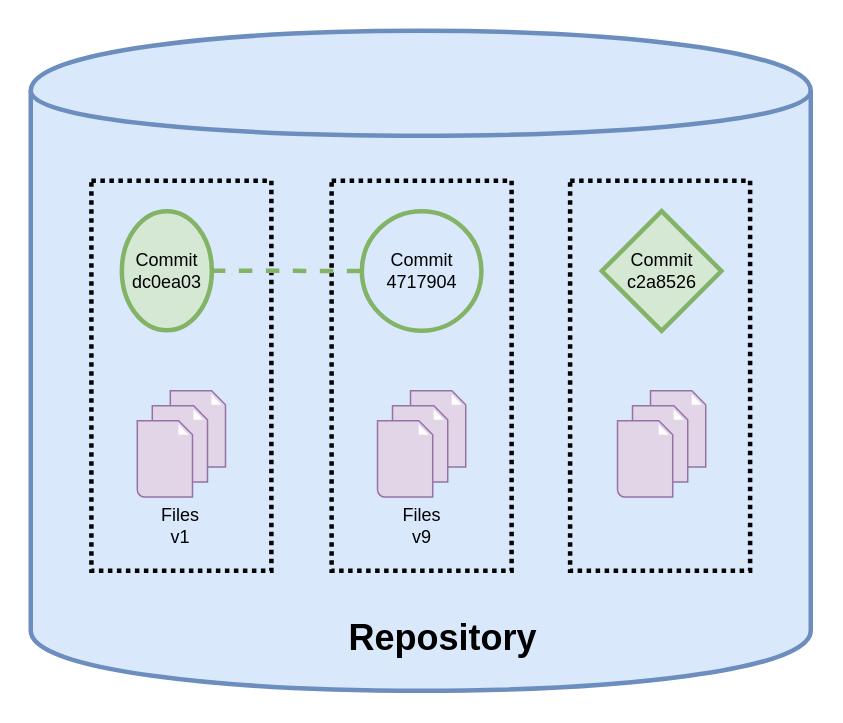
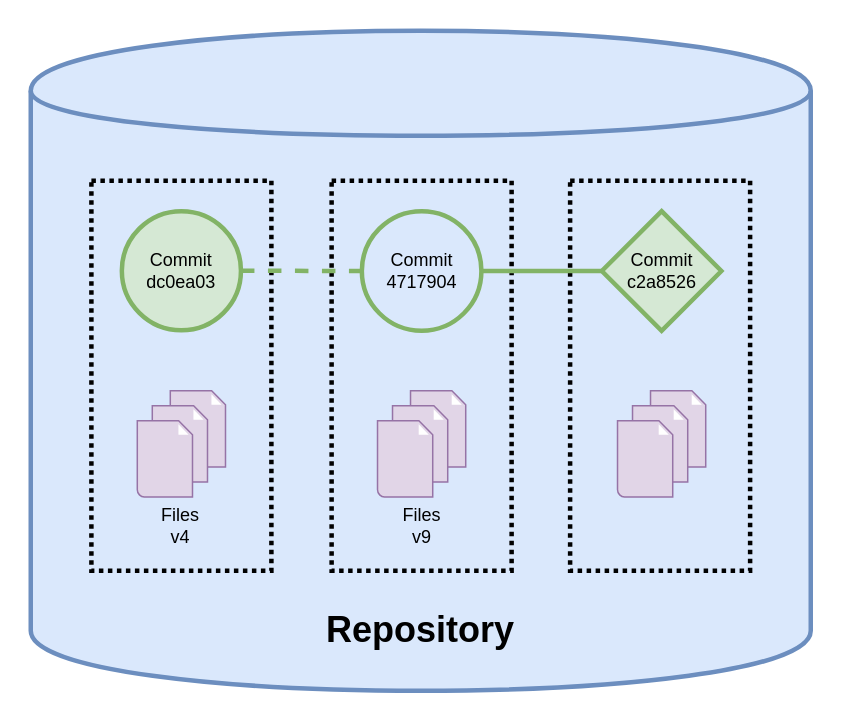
(167, 271) -> (181, 271)
none -> (542, 271)
(181, 526) -> (181, 526)
(443, 638) -> (420, 631)
